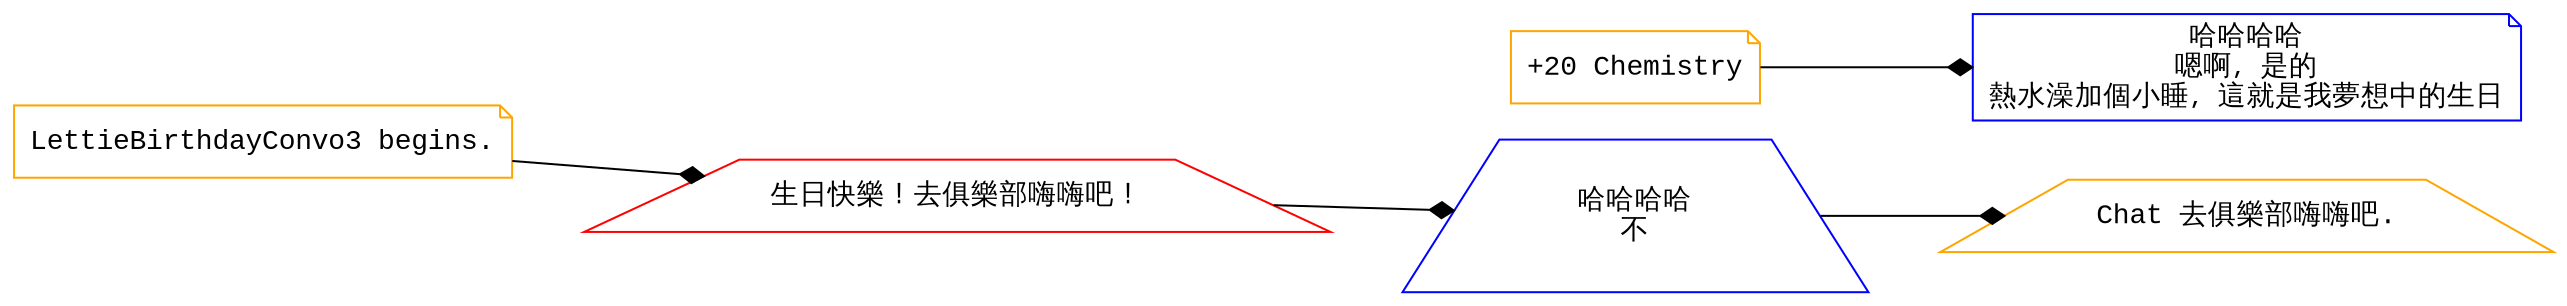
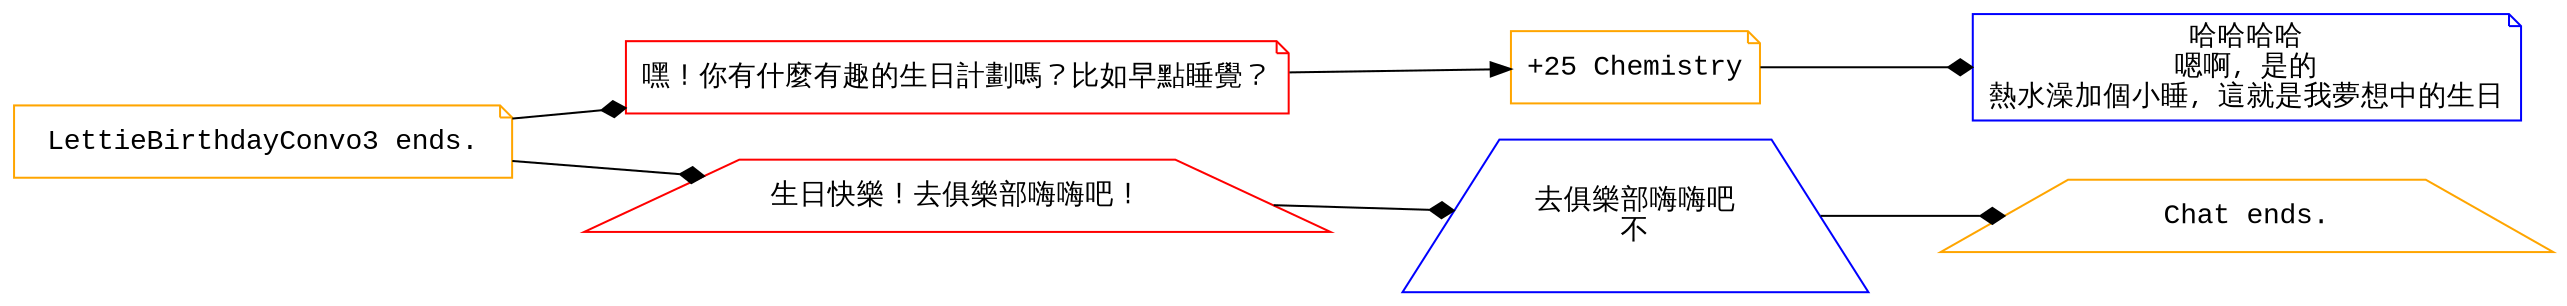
(1635, 67) -> (1635, 67)
none -> (957, 77)
(263, 142) -> (263, 142)
(1635, 216) -> (1635, 216)
(2247, 216) -> (2247, 216)
